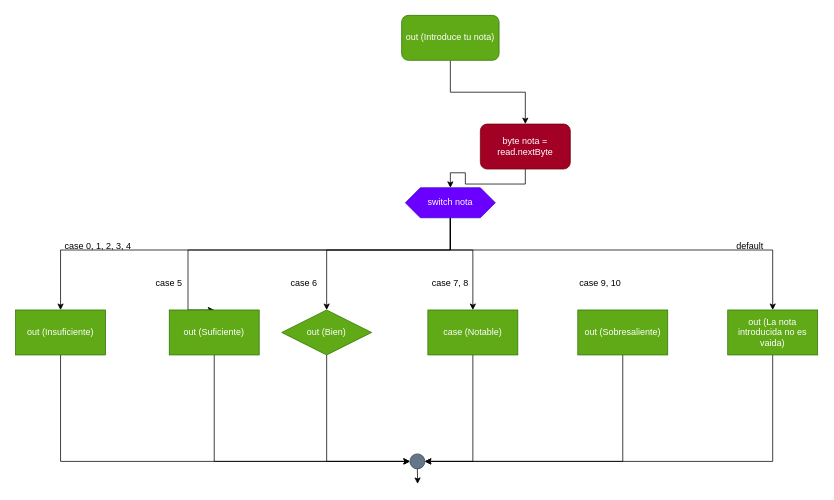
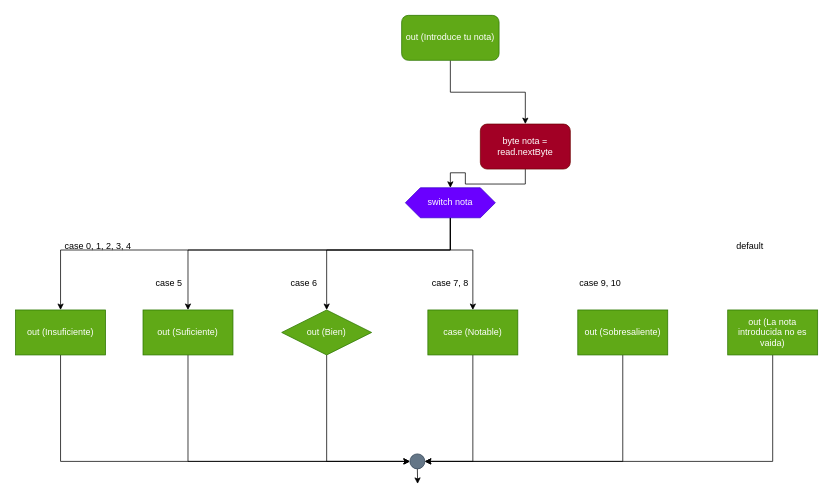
(773, 276) -> none
(214, 333) -> (188, 333)
